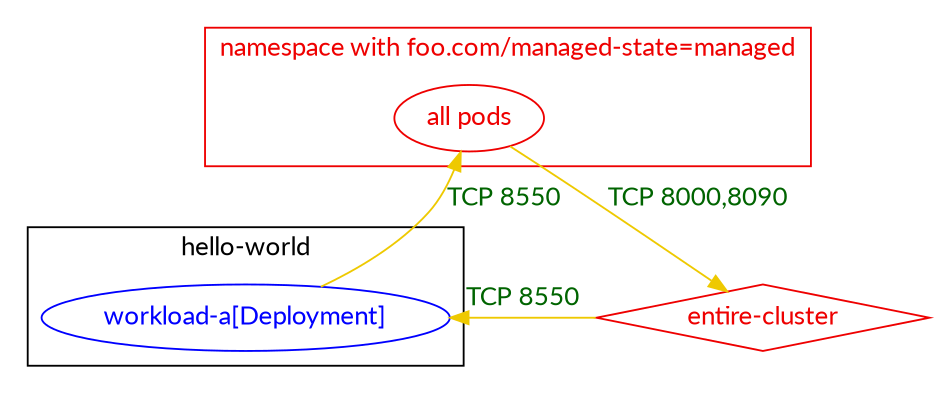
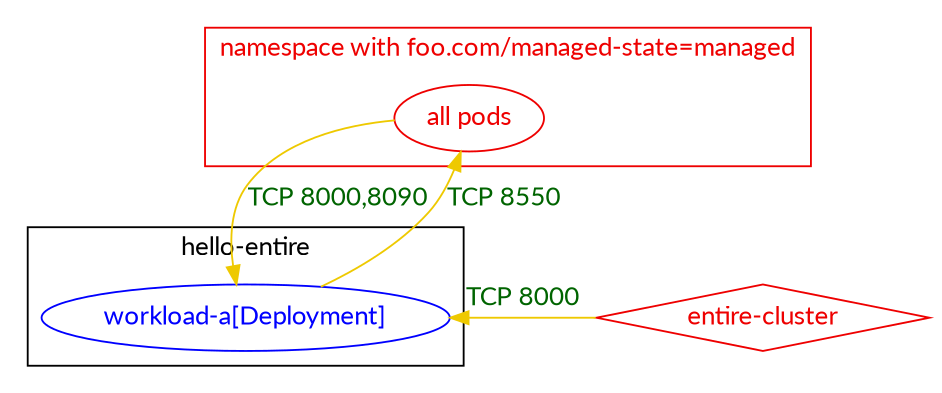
(611, 213) -> (282, 154)
(246, 248) -> (246, 248)
(523, 298) -> (523, 298)
